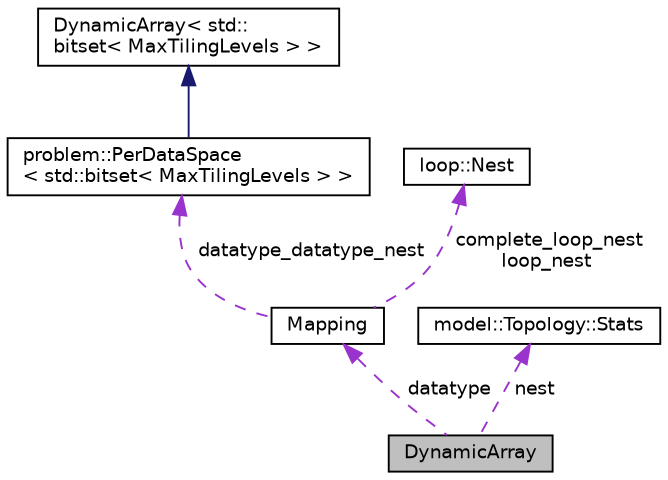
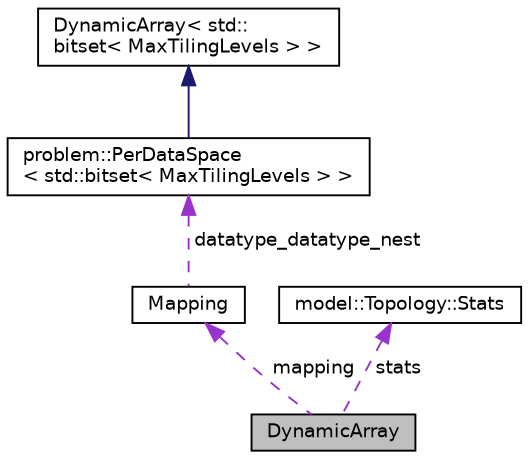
(467, 167) -> none
(447, 390) -> (311, 369)
(533, 390) -> (396, 369)
